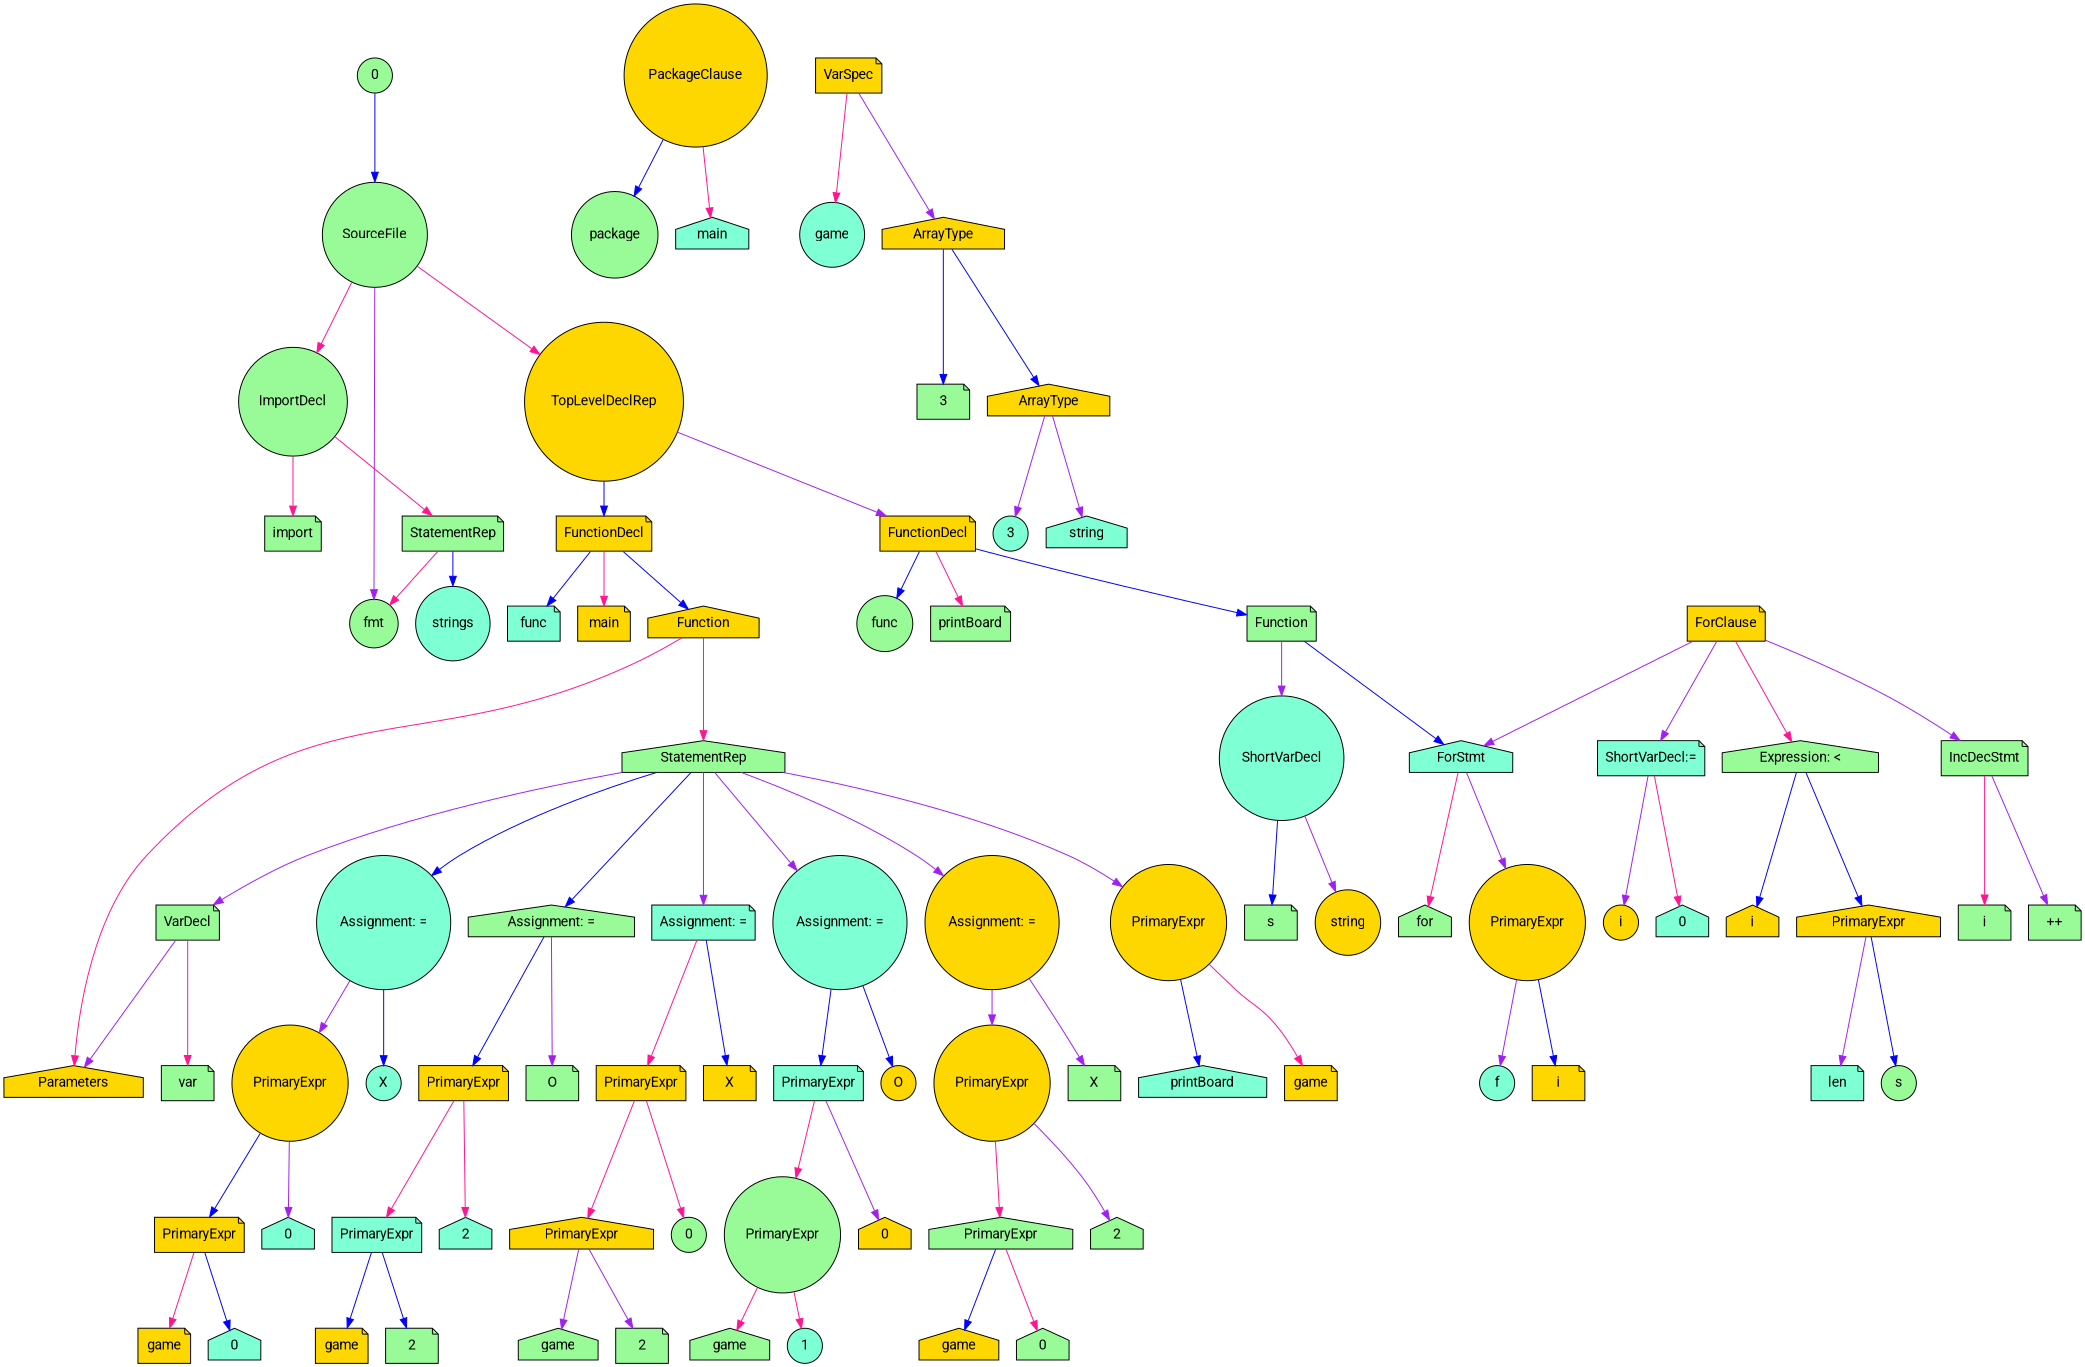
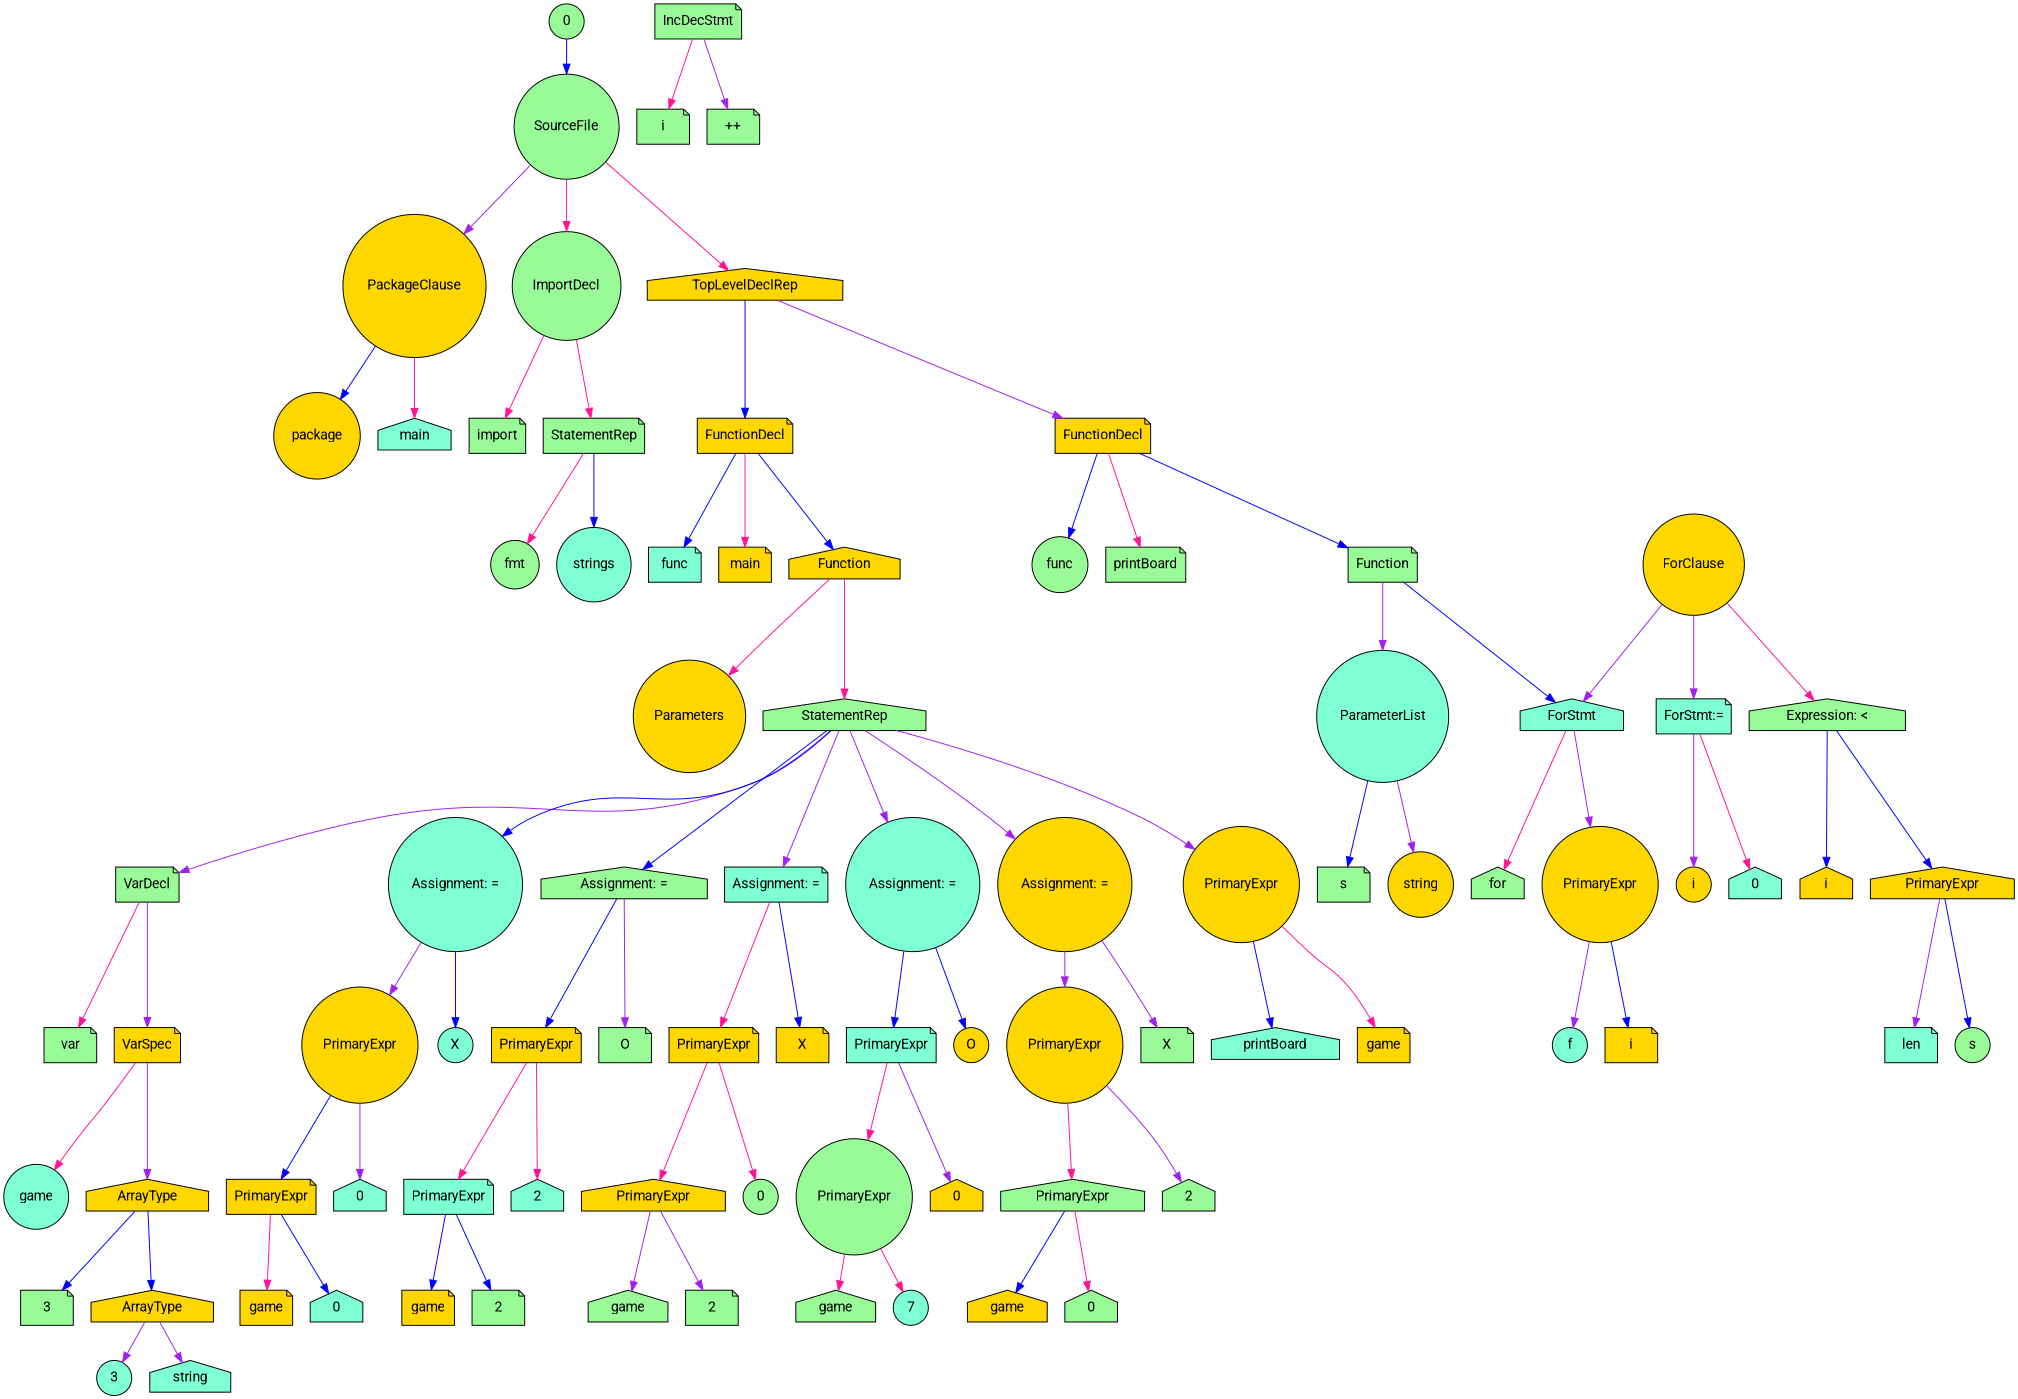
(615, 235) -> (317, 436)
(604, 402) -> (745, 286)
(374, 438) -> (500, 196)
(1726, 624) -> (1694, 565)
(1861, 683) -> none
(1282, 758) -> (1383, 716)
(1651, 758) -> (1694, 716)
(133, 1000) -> (147, 960)
(74, 1083) -> (689, 716)
(805, 1346) -> (911, 1308)
